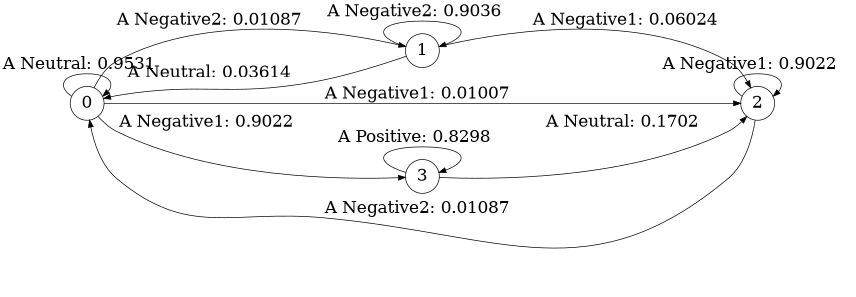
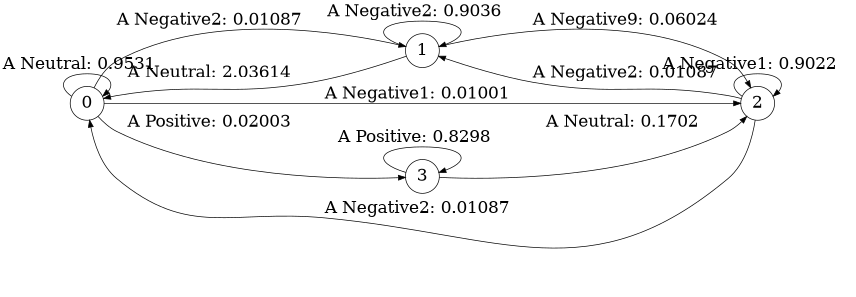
(630, 20) -> (630, 20)
(214, 73) -> (214, 73)
none -> (592, 89)
(422, 94) -> (422, 94)
(214, 122) -> (214, 122)
